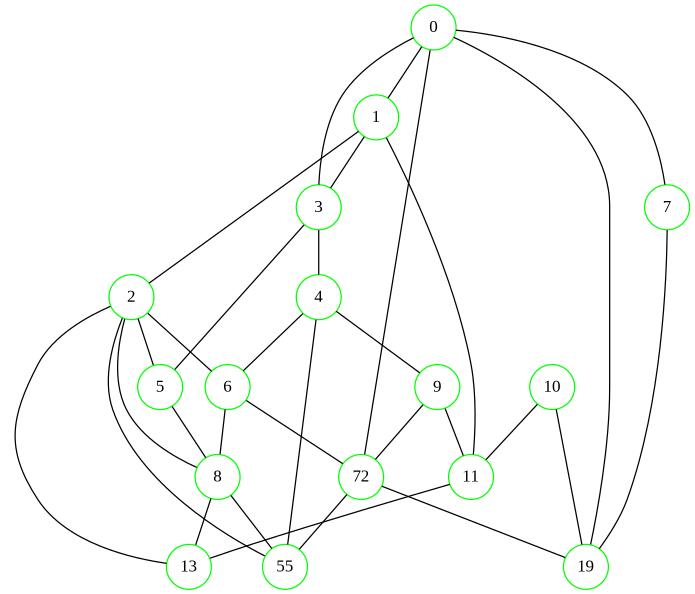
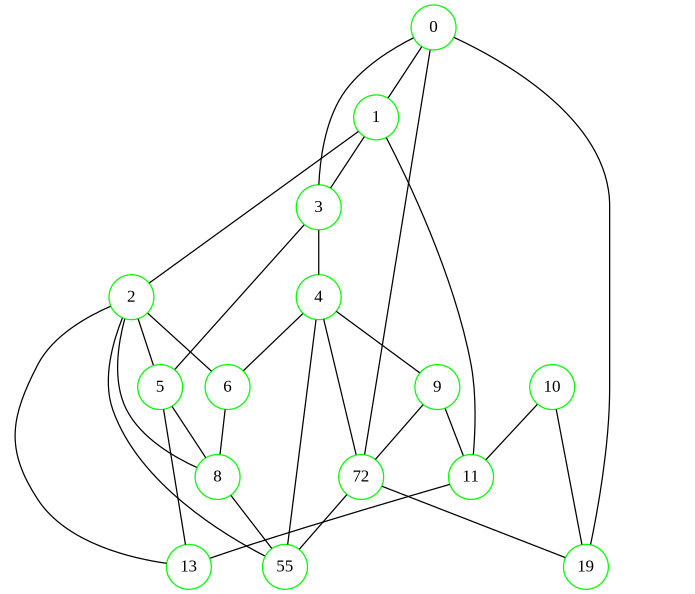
(667, 207) -> none
(292, 430) -> (340, 387)
(201, 527) -> (175, 477)
